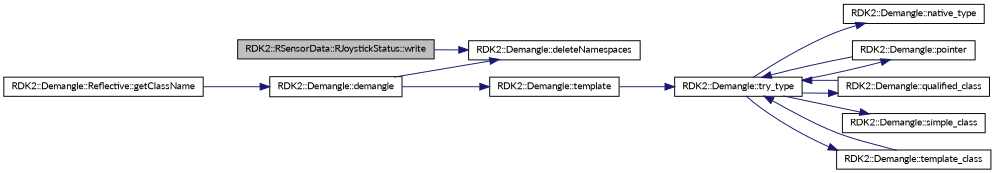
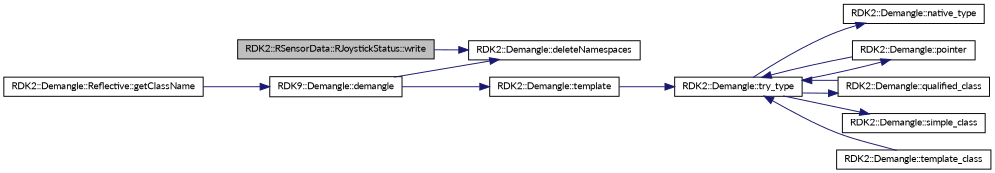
(336, 87) -> (336, 87)
(786, 124) -> none
